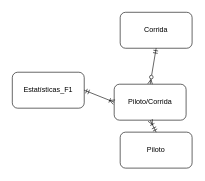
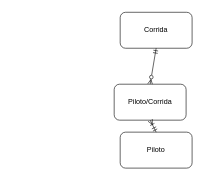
(48, 90) -> none
(99, 96) -> none
